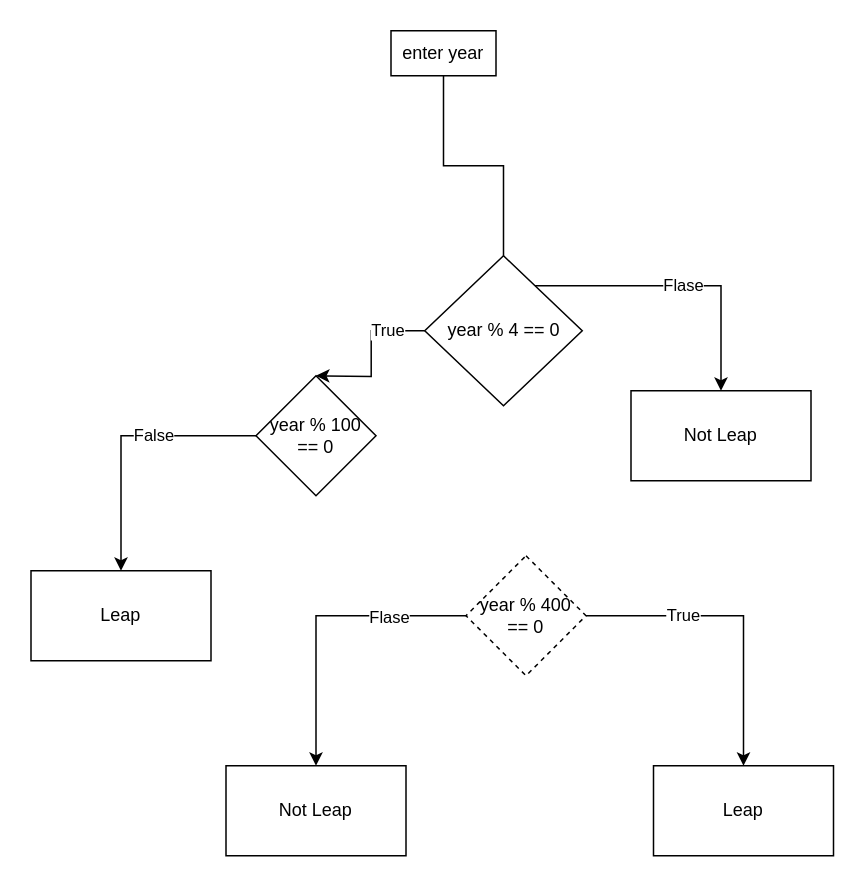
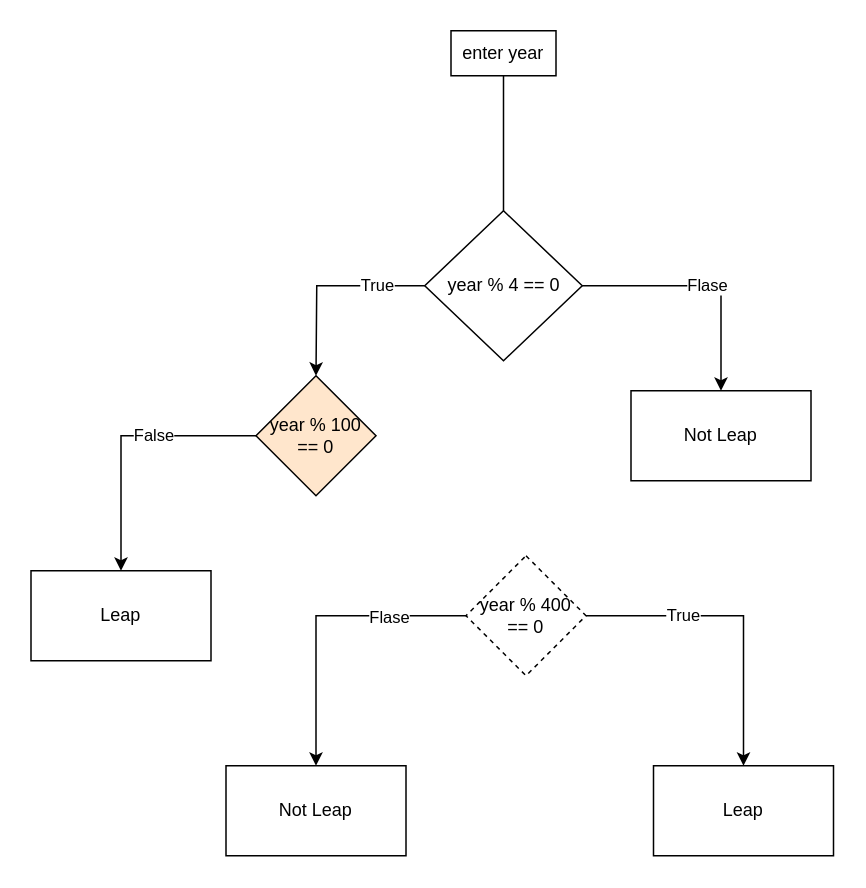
(443, 53) -> (503, 53)
(503, 331) -> (503, 286)
(316, 436) -> (316, 436)
